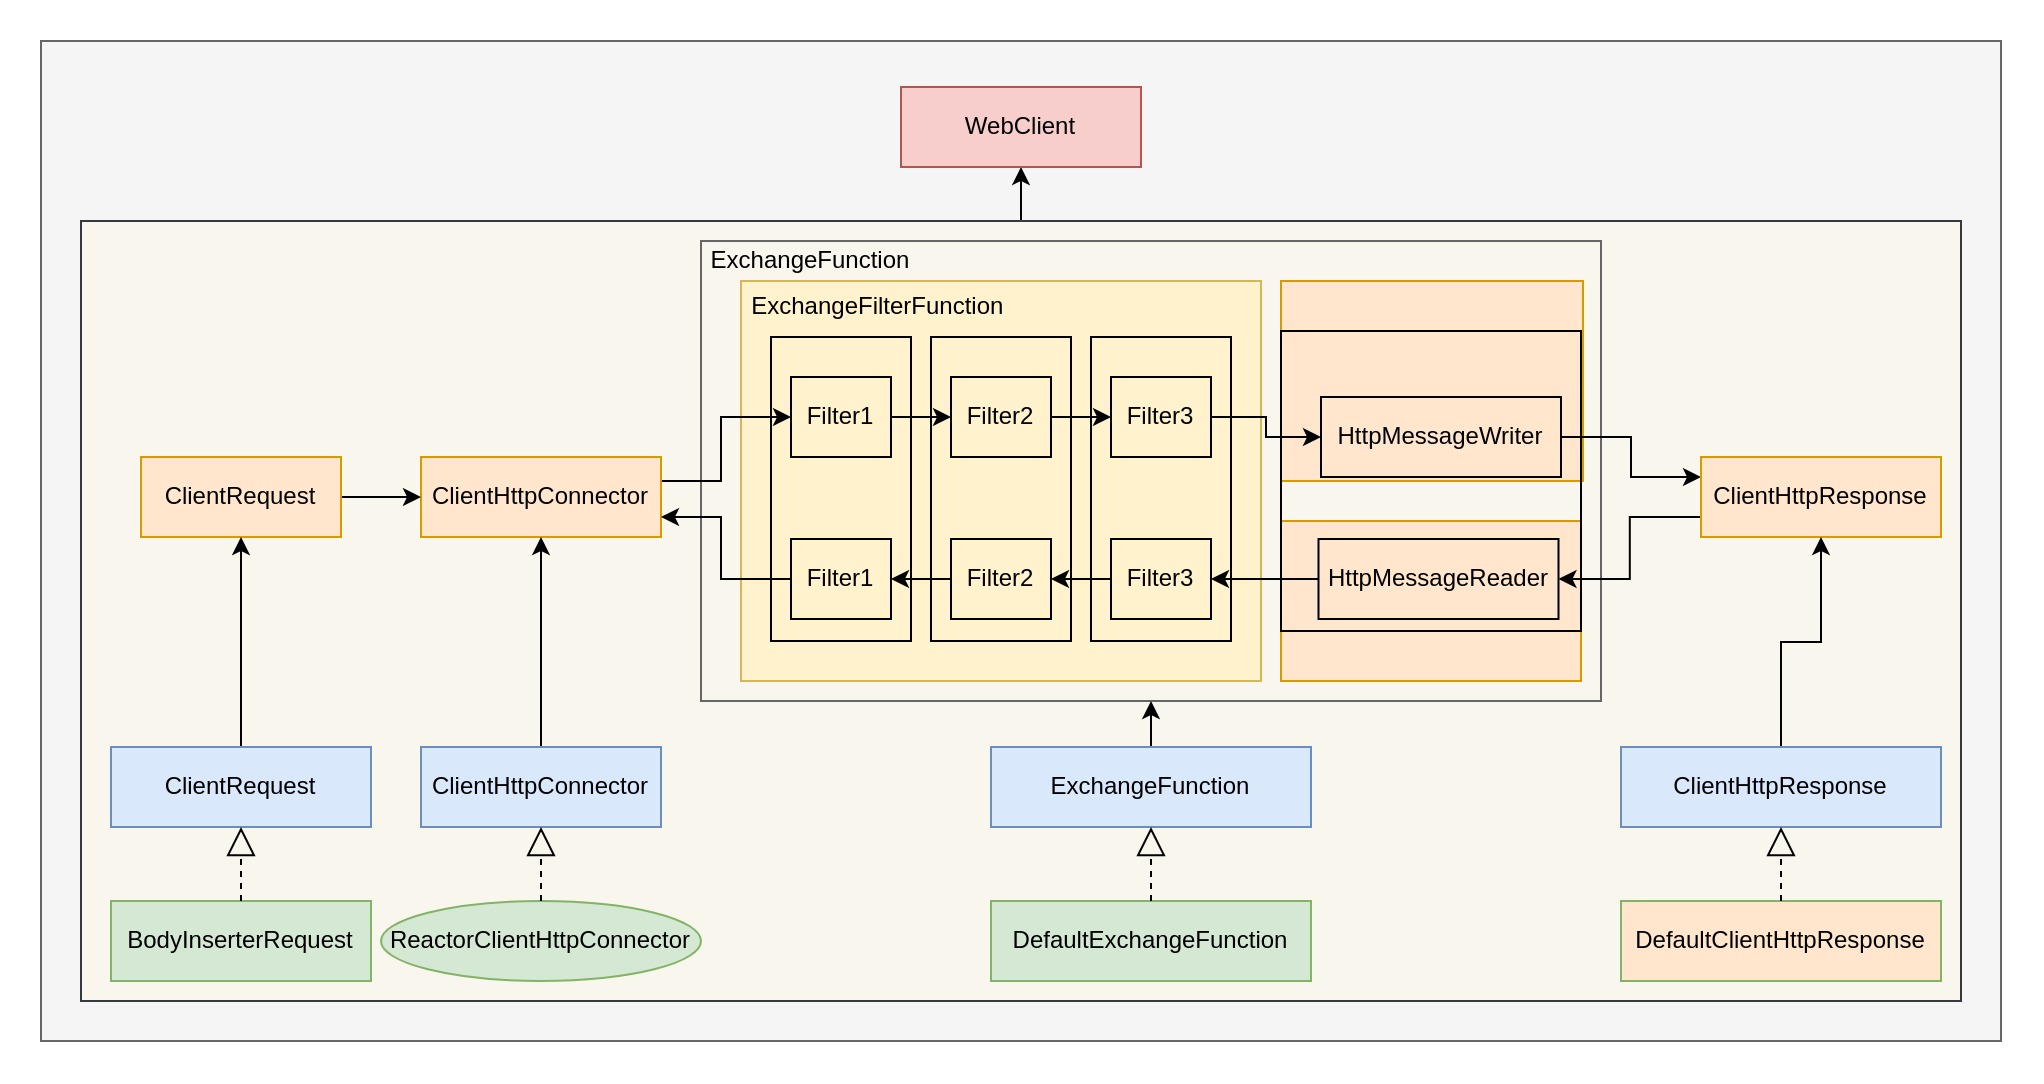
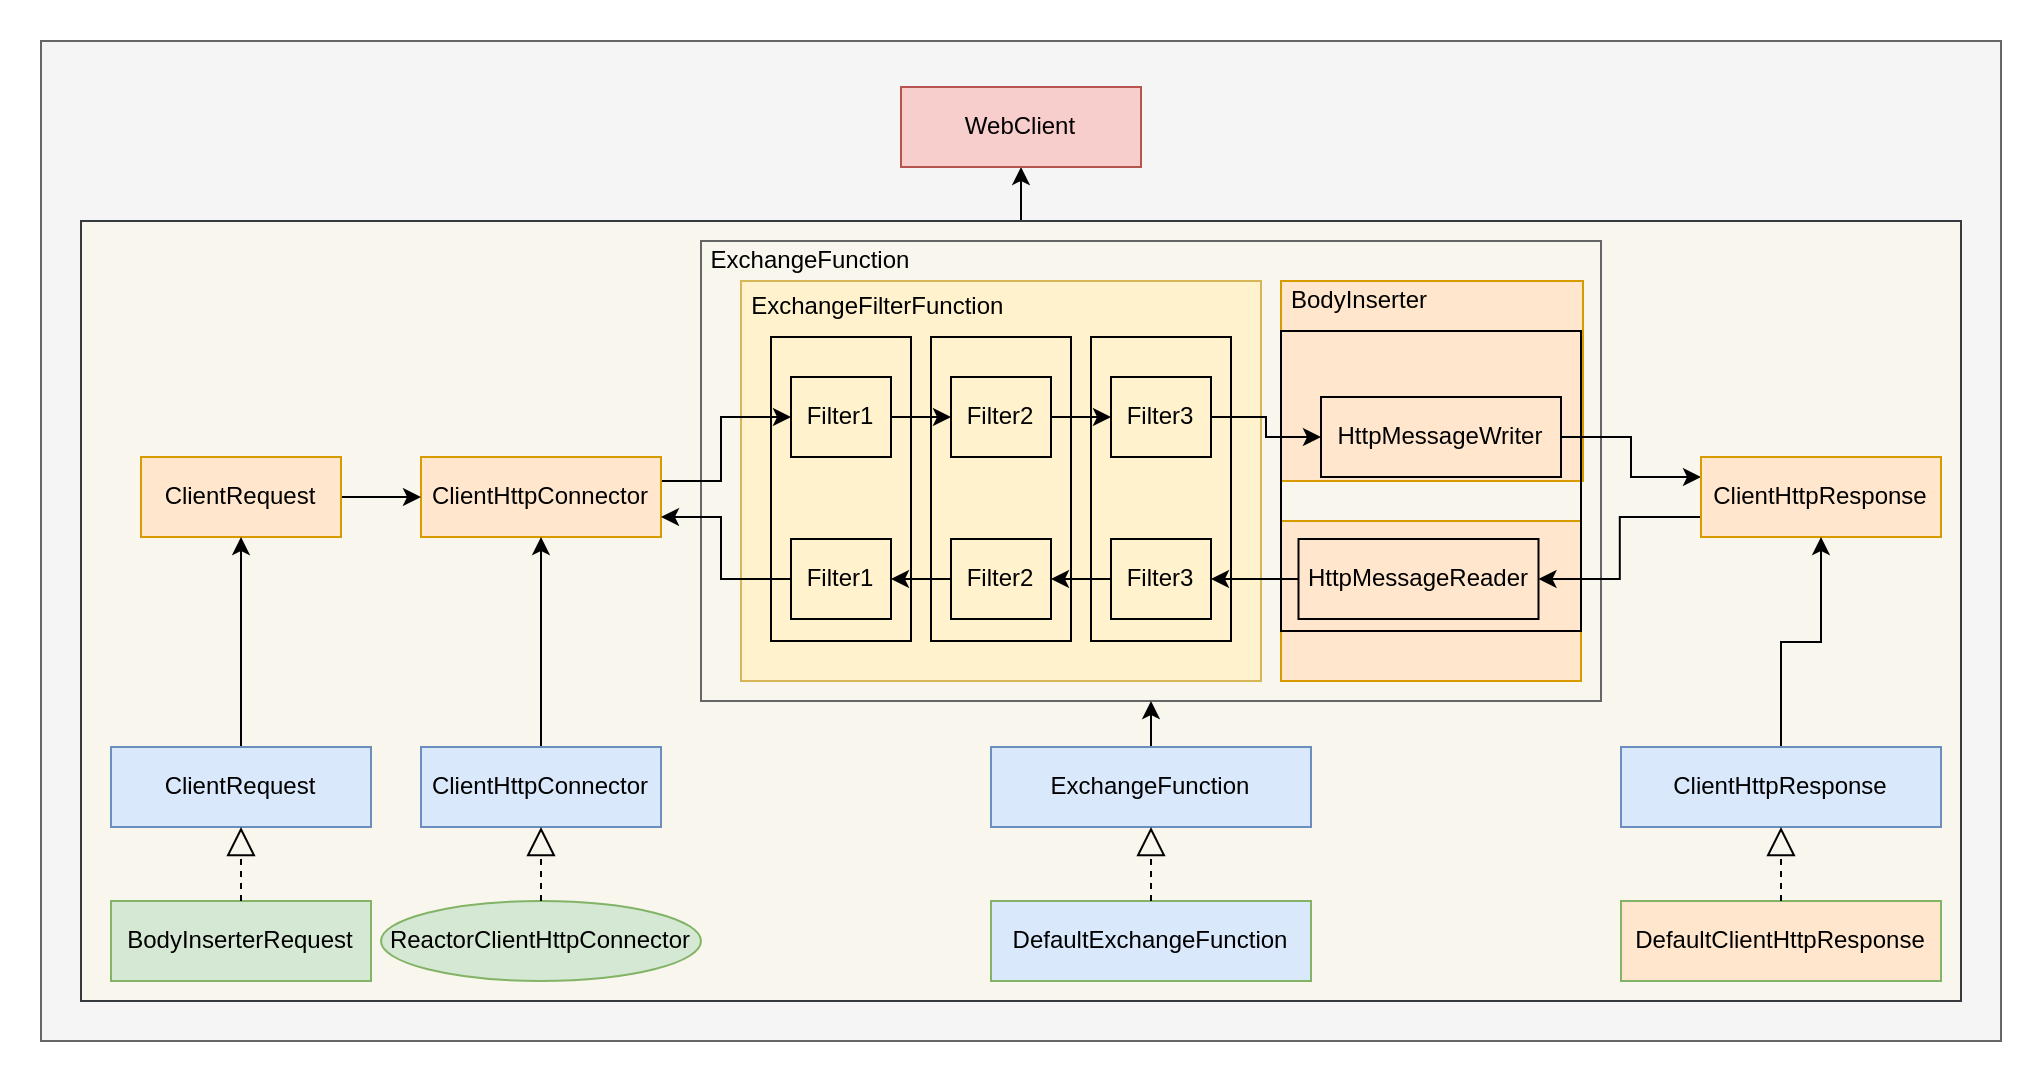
none -> (1360, 301)
(1439, 579) -> (1419, 579)
(1151, 941) -> (1151, 941)
